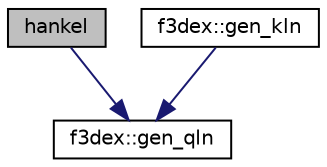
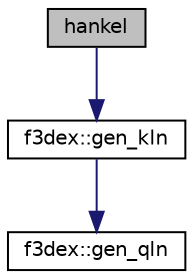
(94, 76) -> (97, 74)
